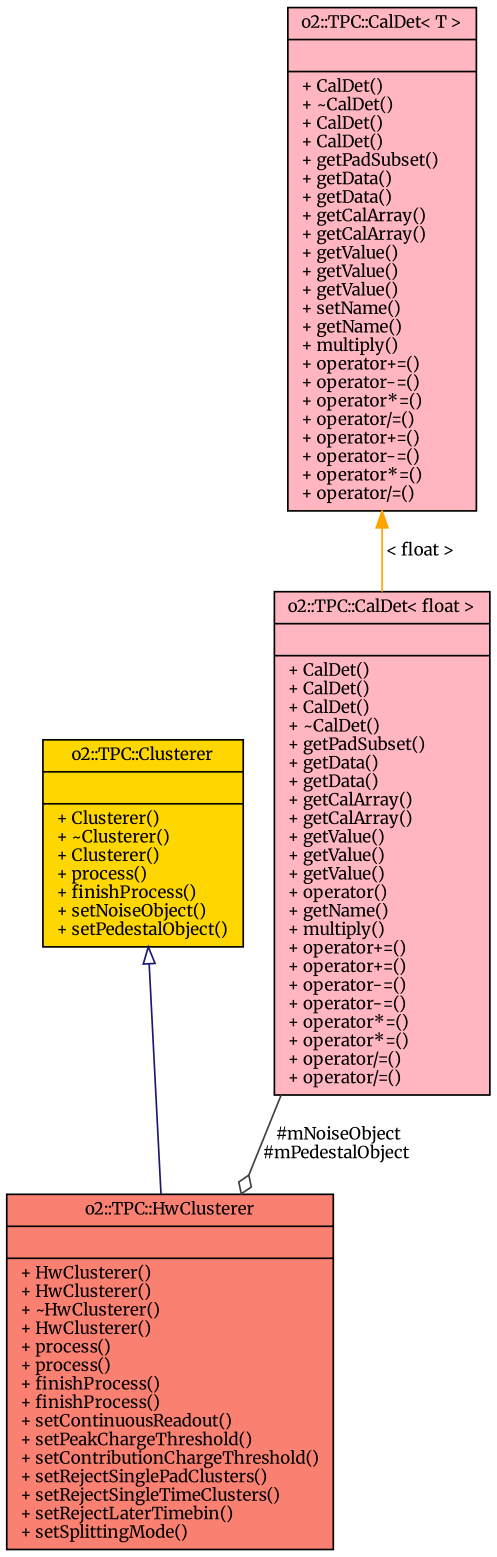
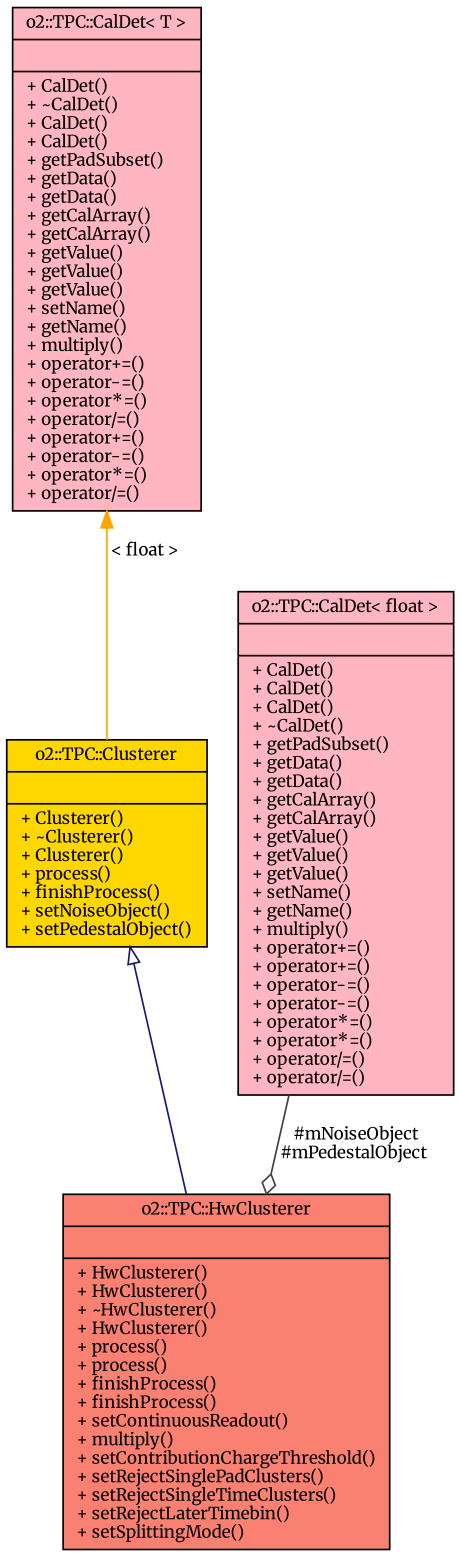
(382, 560) -> (107, 634)
(338, 893) -> (302, 893)
(137, 1440) -> (125, 1440)
